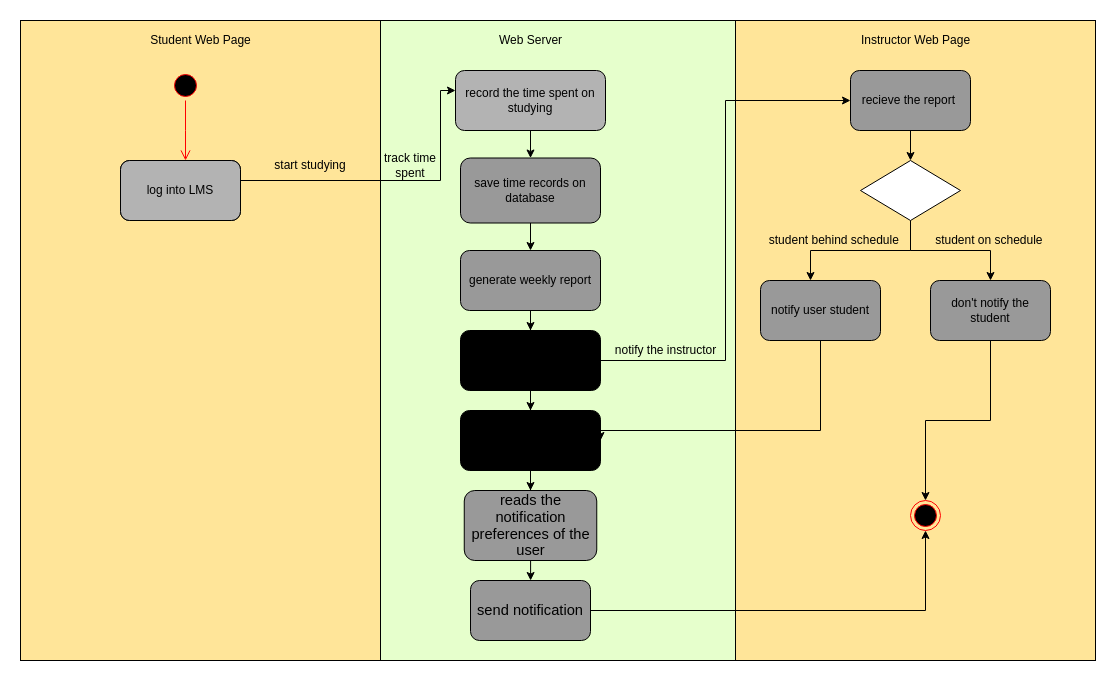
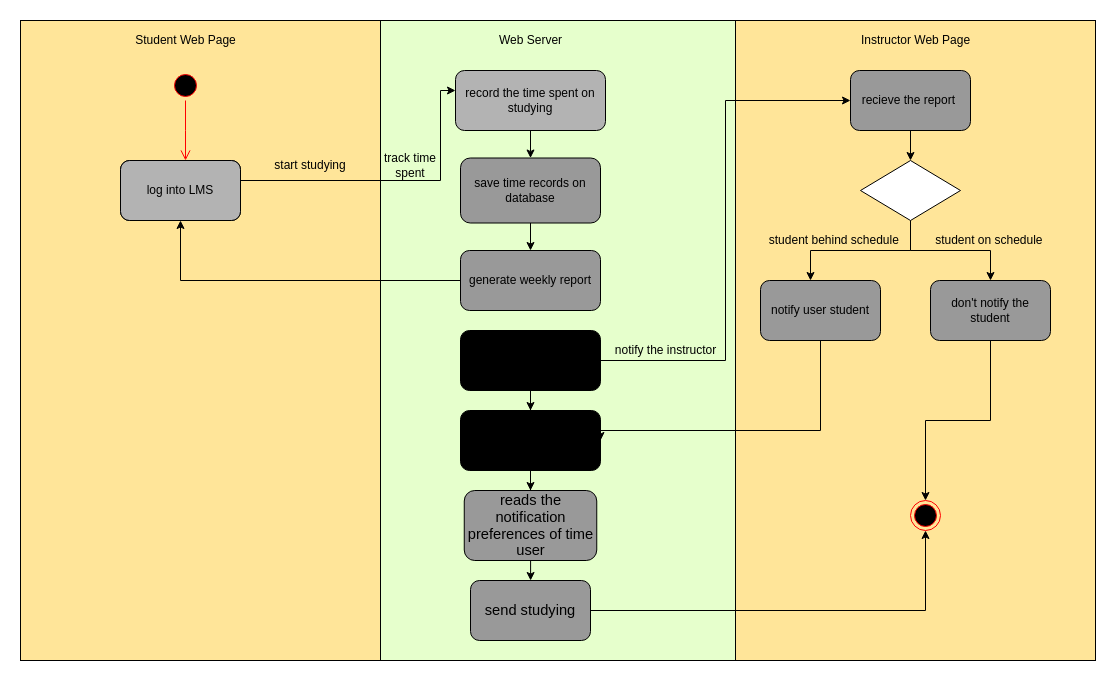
(201, 41) -> (186, 41)
(531, 325) -> (295, 281)
(531, 526) -> (531, 526)
(531, 611) -> (531, 611)
